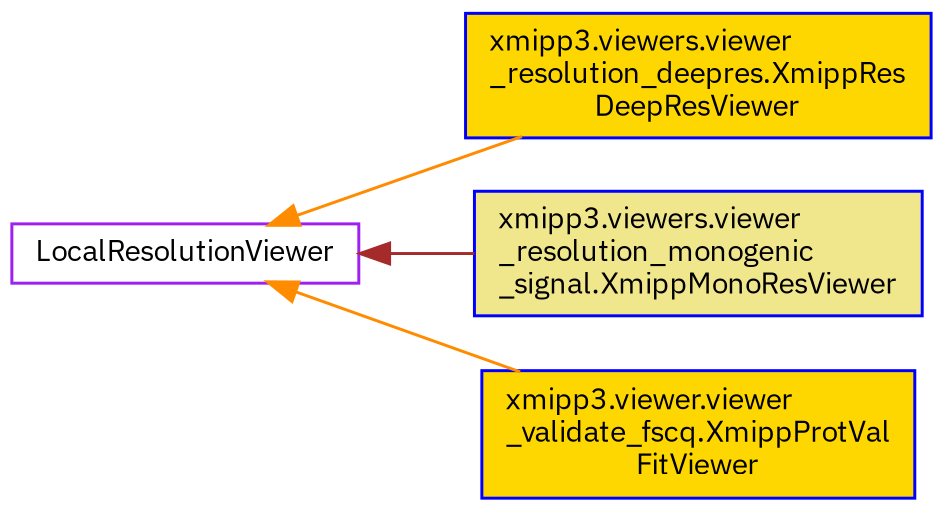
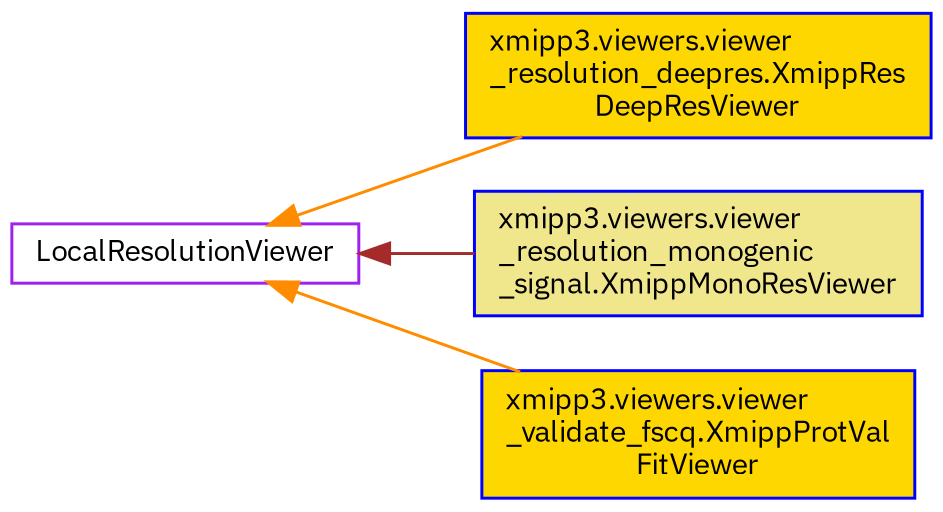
(698, 434) -> (698, 434)
